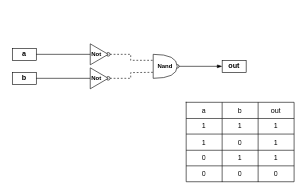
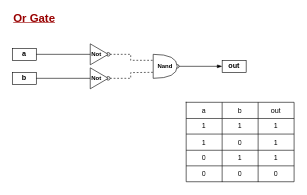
none -> (75, 18)
